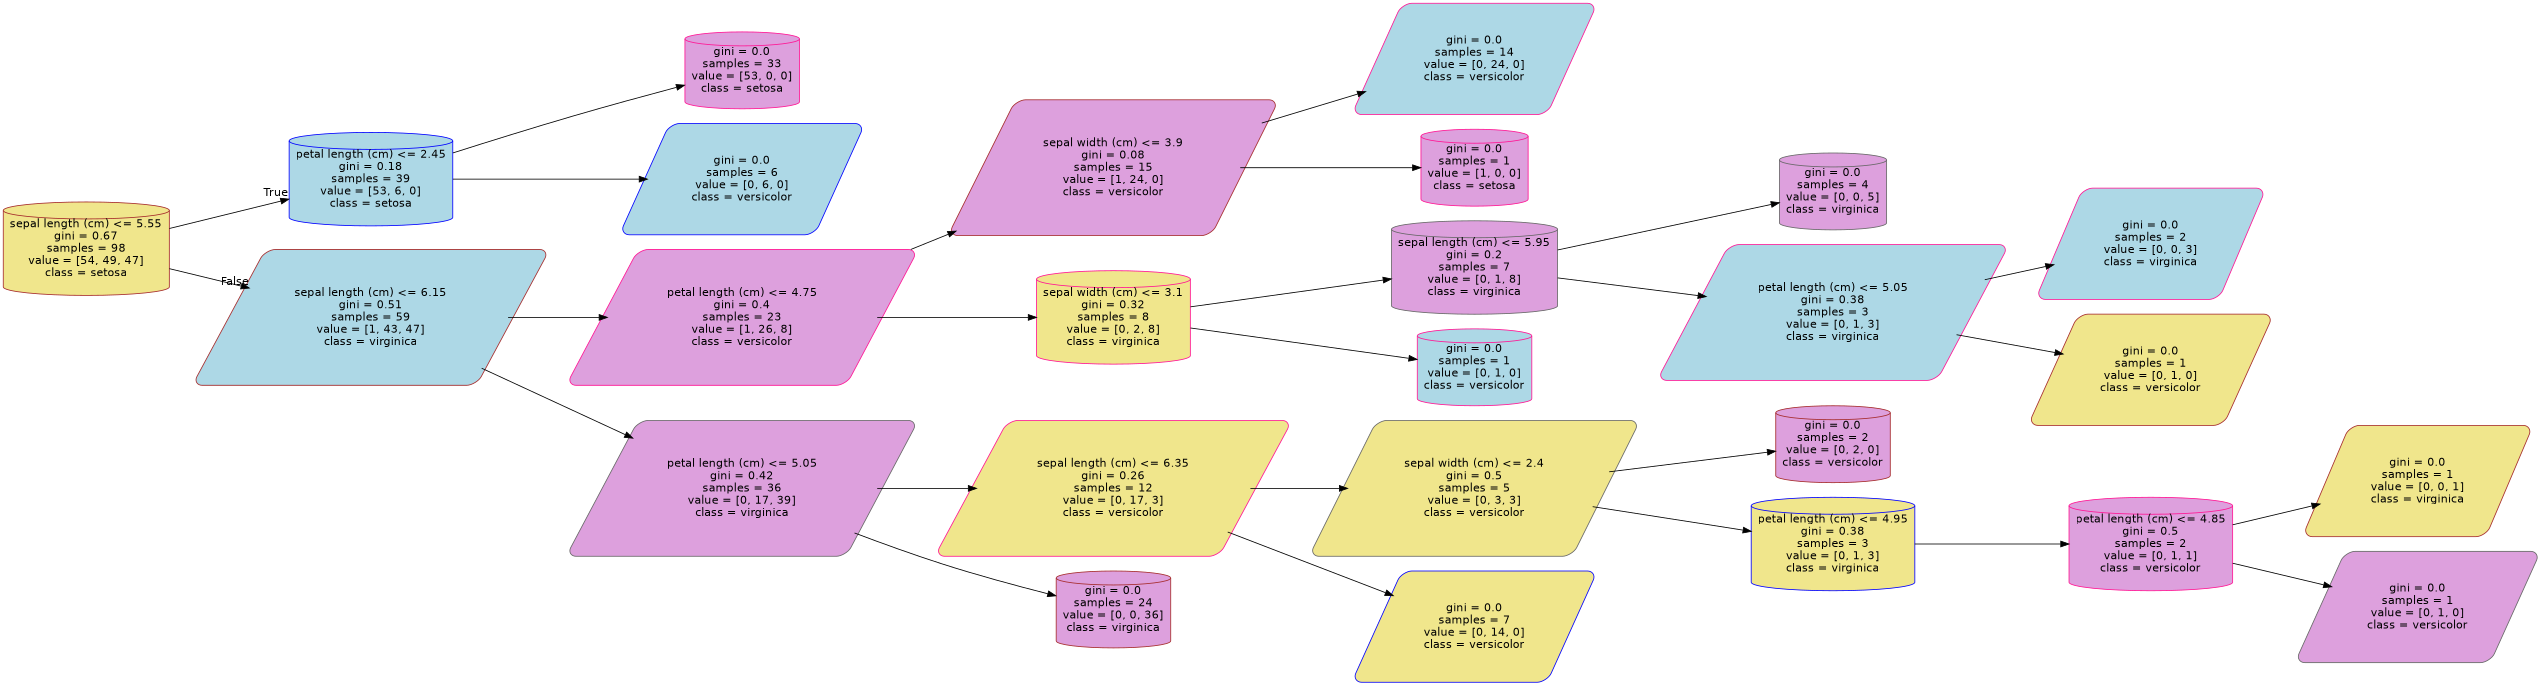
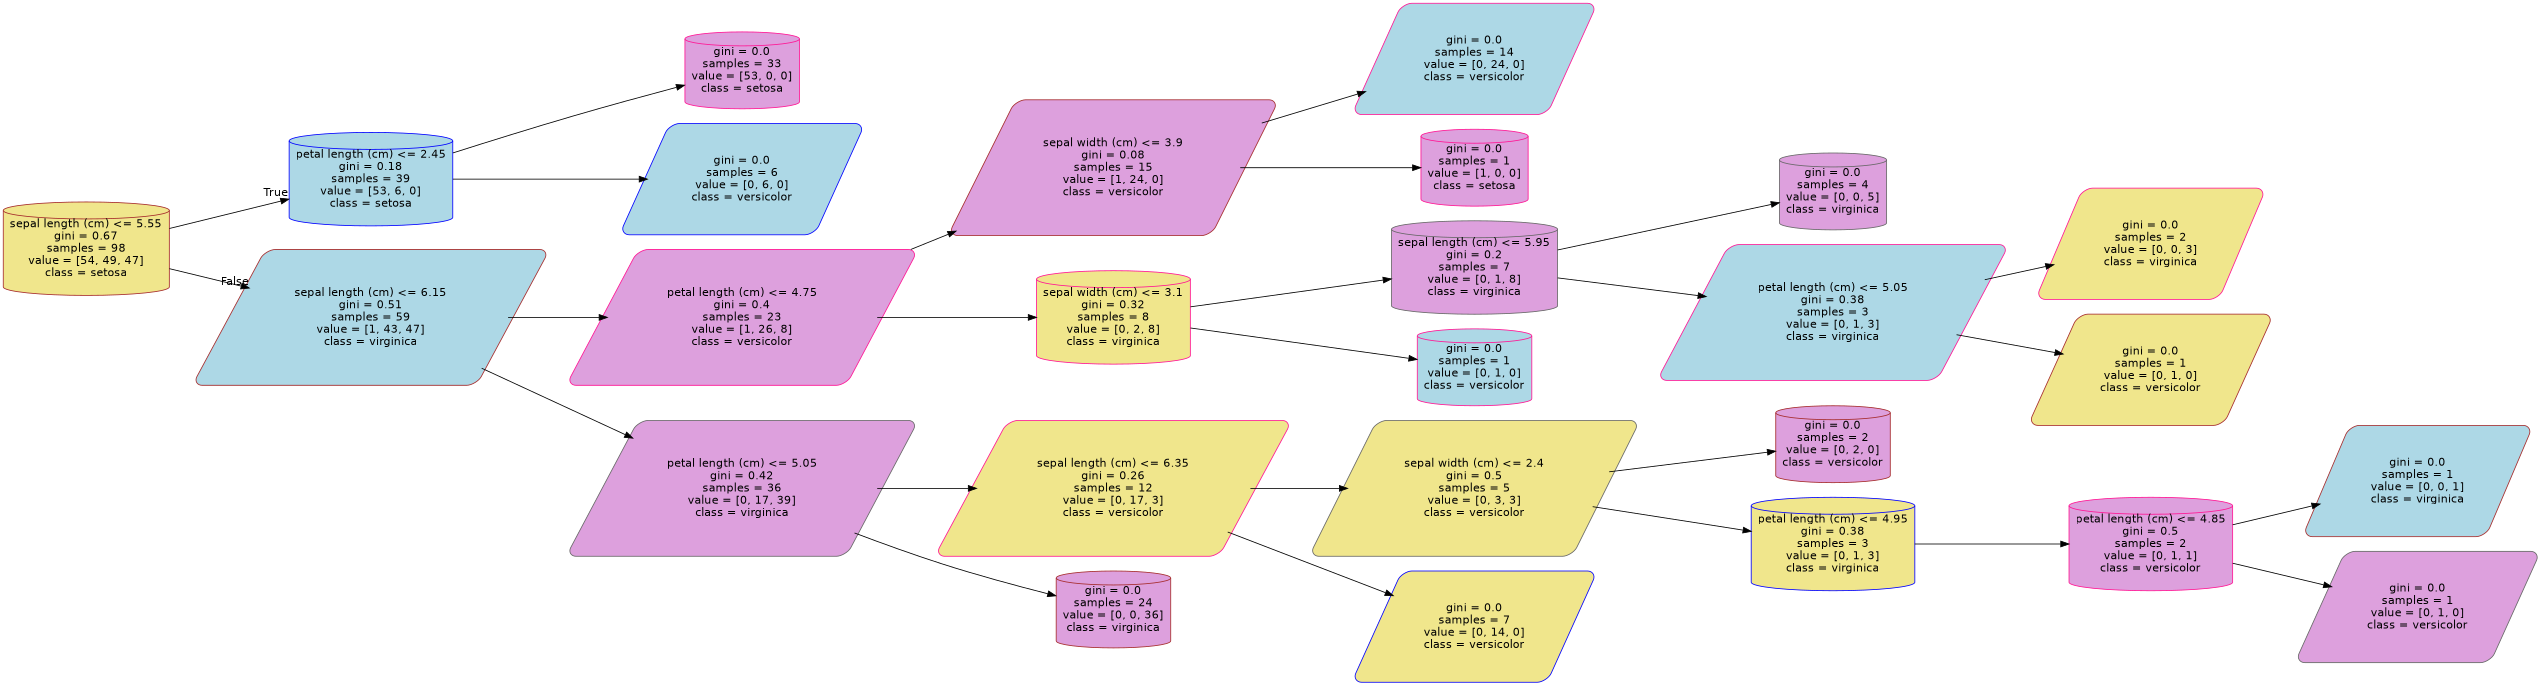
(2151, 244) -> (2151, 244)
(2418, 481) -> (2418, 481)
